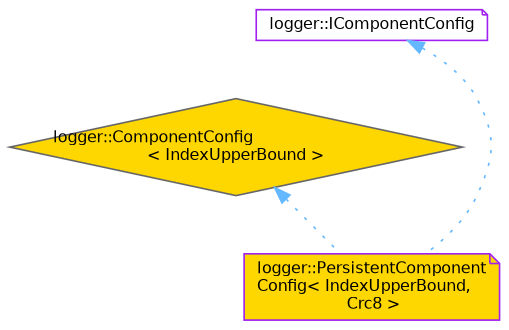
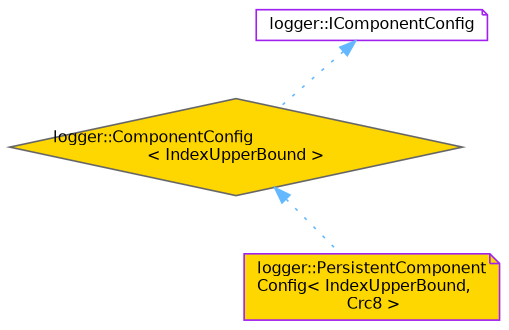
(491, 148) -> (311, 80)
